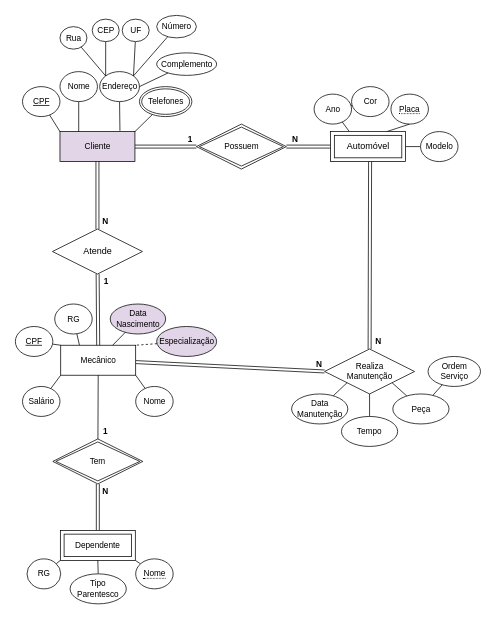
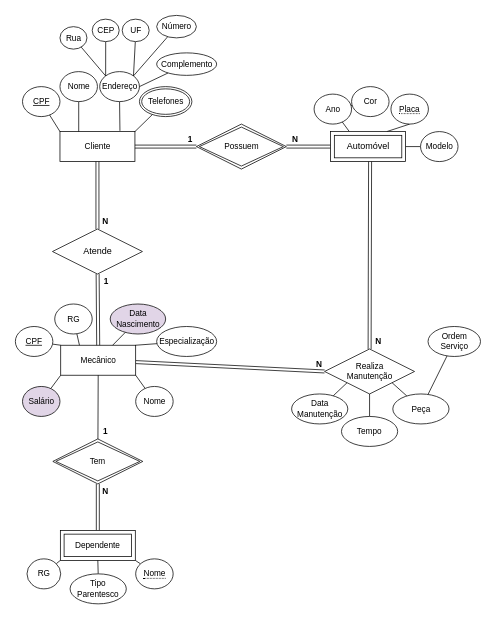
(98, 147) -> (98, 147)
(187, 342) -> (187, 342)
(146, 345) -> (146, 345)
(455, 372) -> (455, 342)
(41, 402) -> (41, 402)
